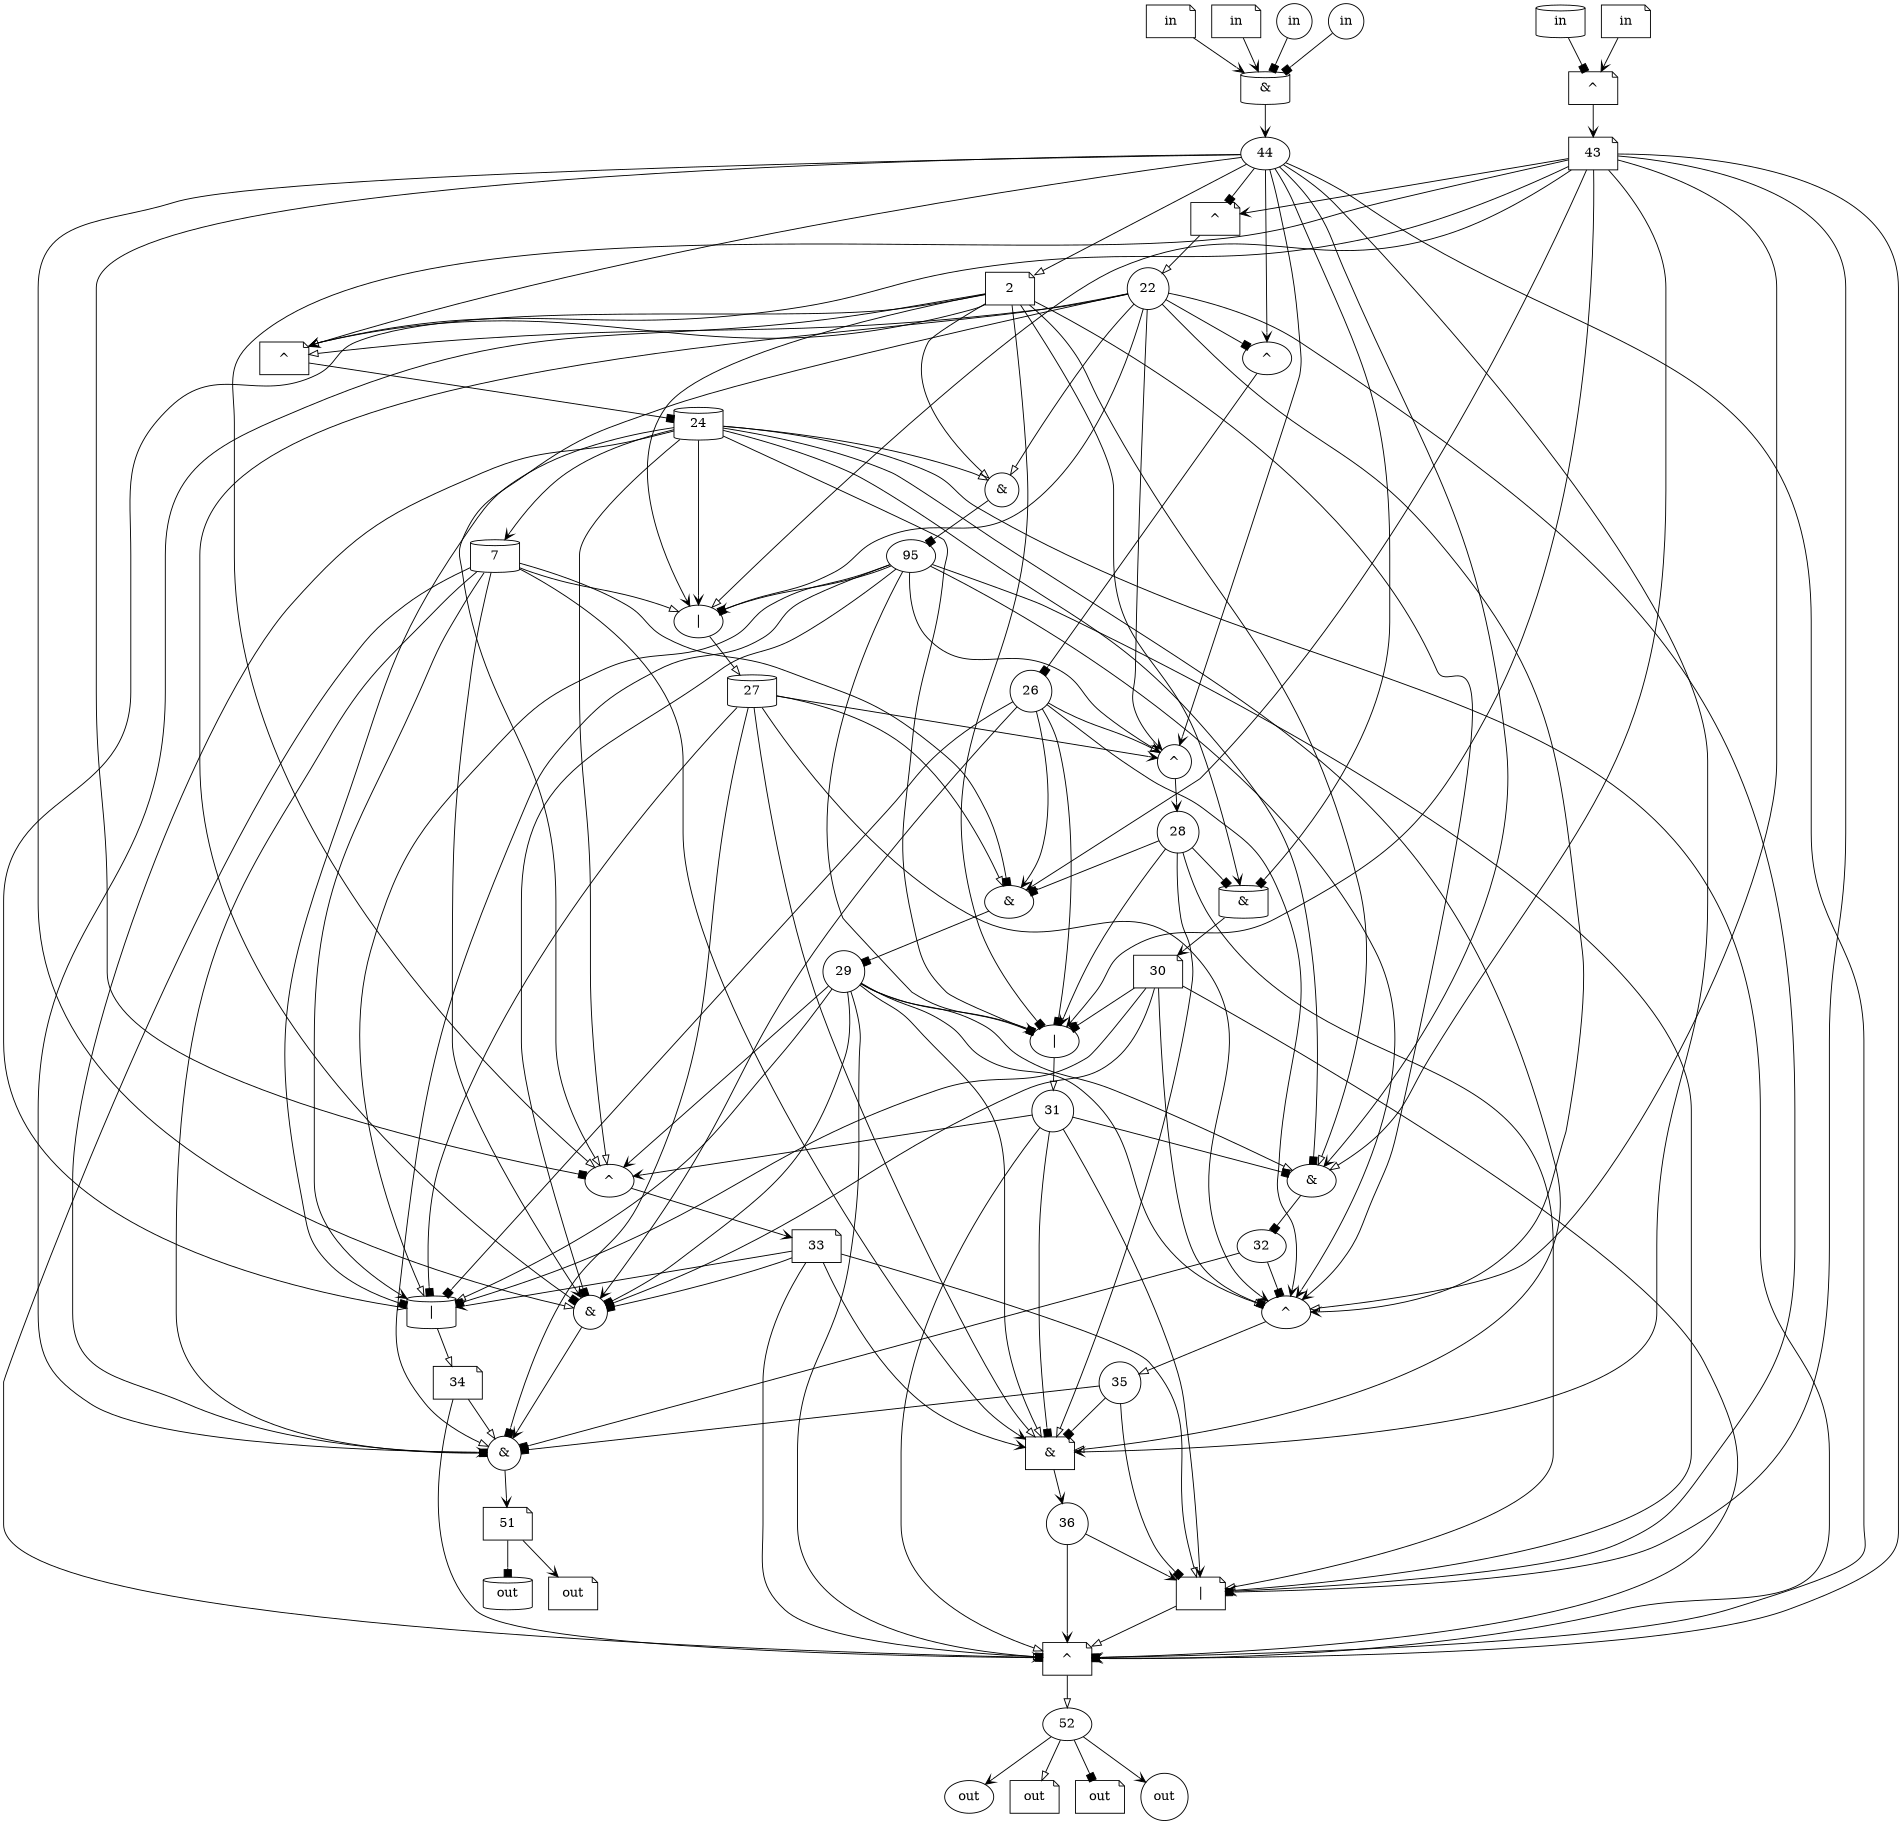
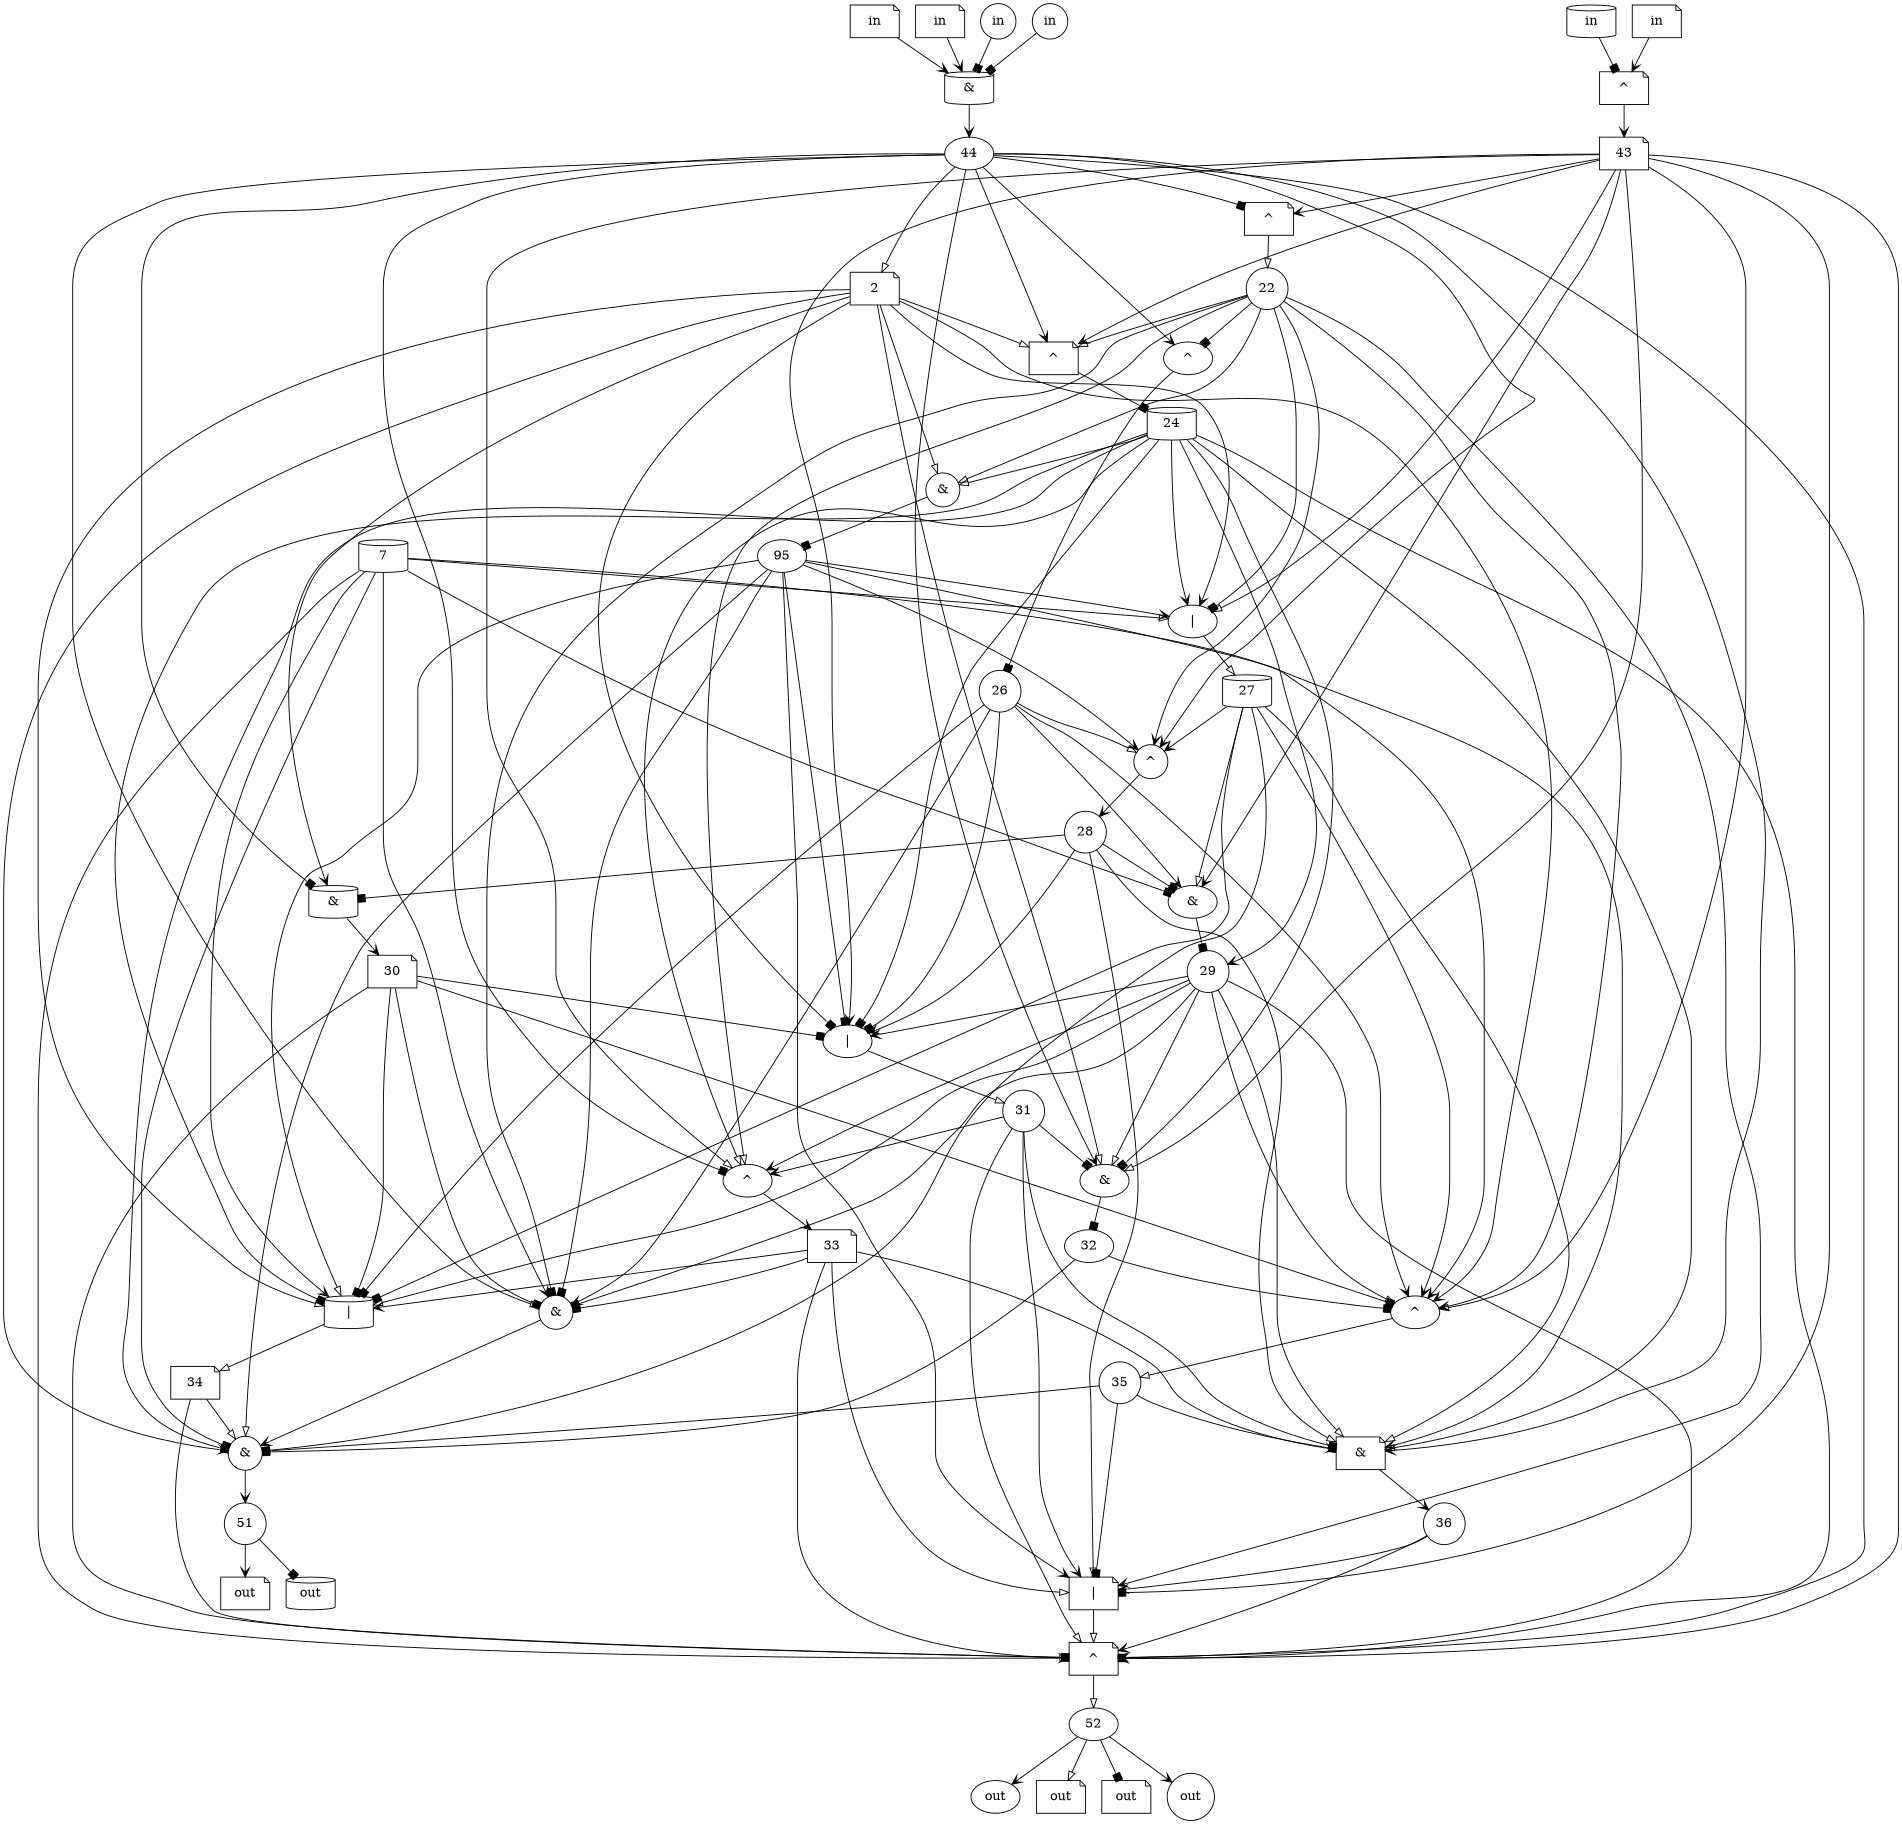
(581, 464) -> (1289, 707)
(508, 1524) -> (245, 1524)
